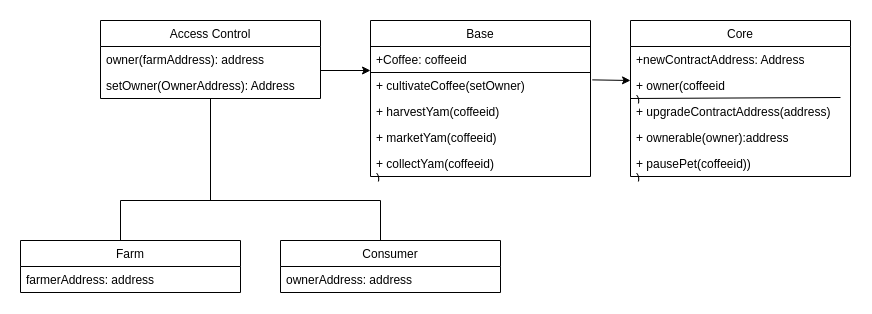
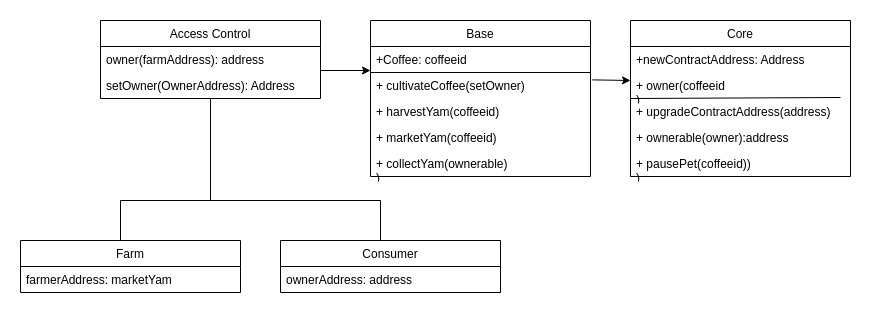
(444, 164) -> (447, 164)
(97, 280) -> (104, 280)
